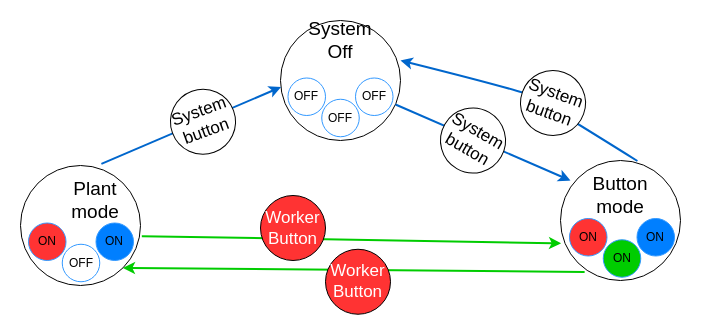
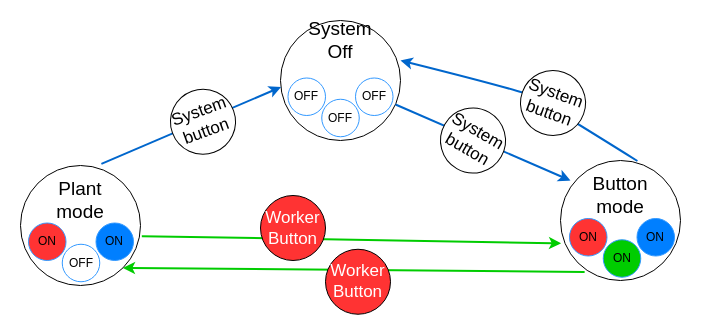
(96, 201) -> (81, 201)
